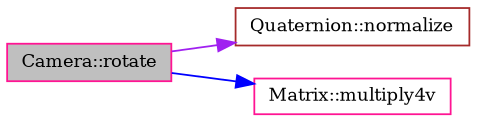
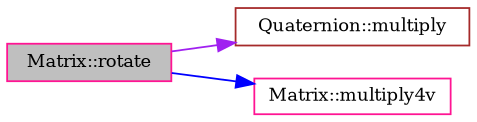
(352, 27) -> (352, 27)
(89, 62) -> (89, 62)
